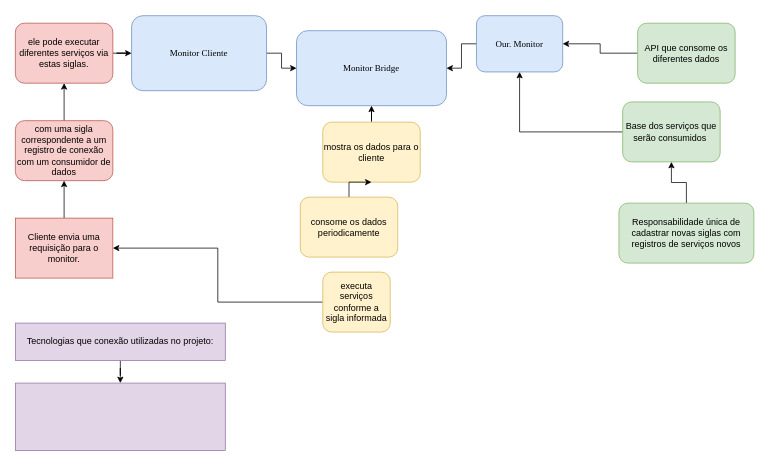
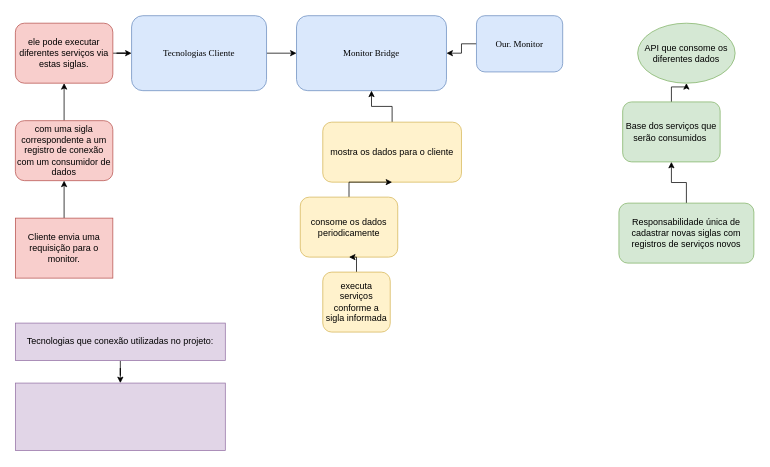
(600, 51) -> none
(199, 53) -> (199, 53)
(687, 53) -> (687, 53)
(372, 68) -> (372, 53)
(520, 105) -> (672, 94)
(372, 152) -> (392, 152)
(218, 274) -> (357, 264)
